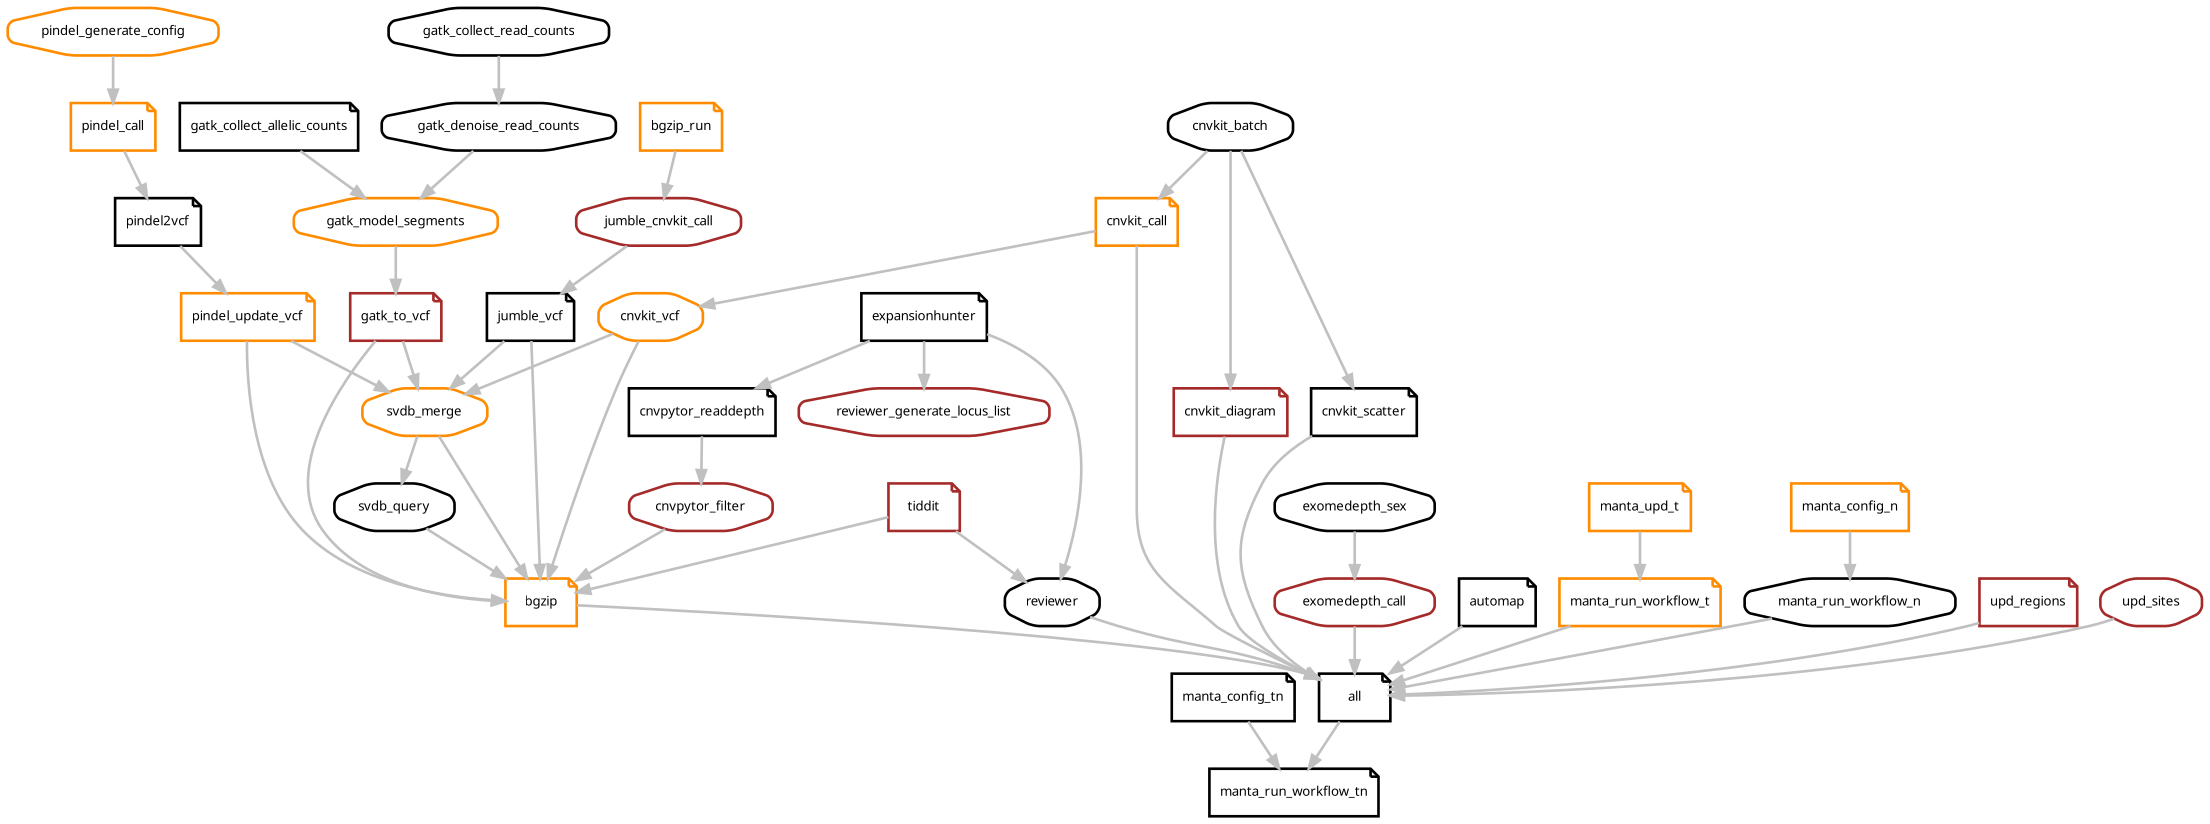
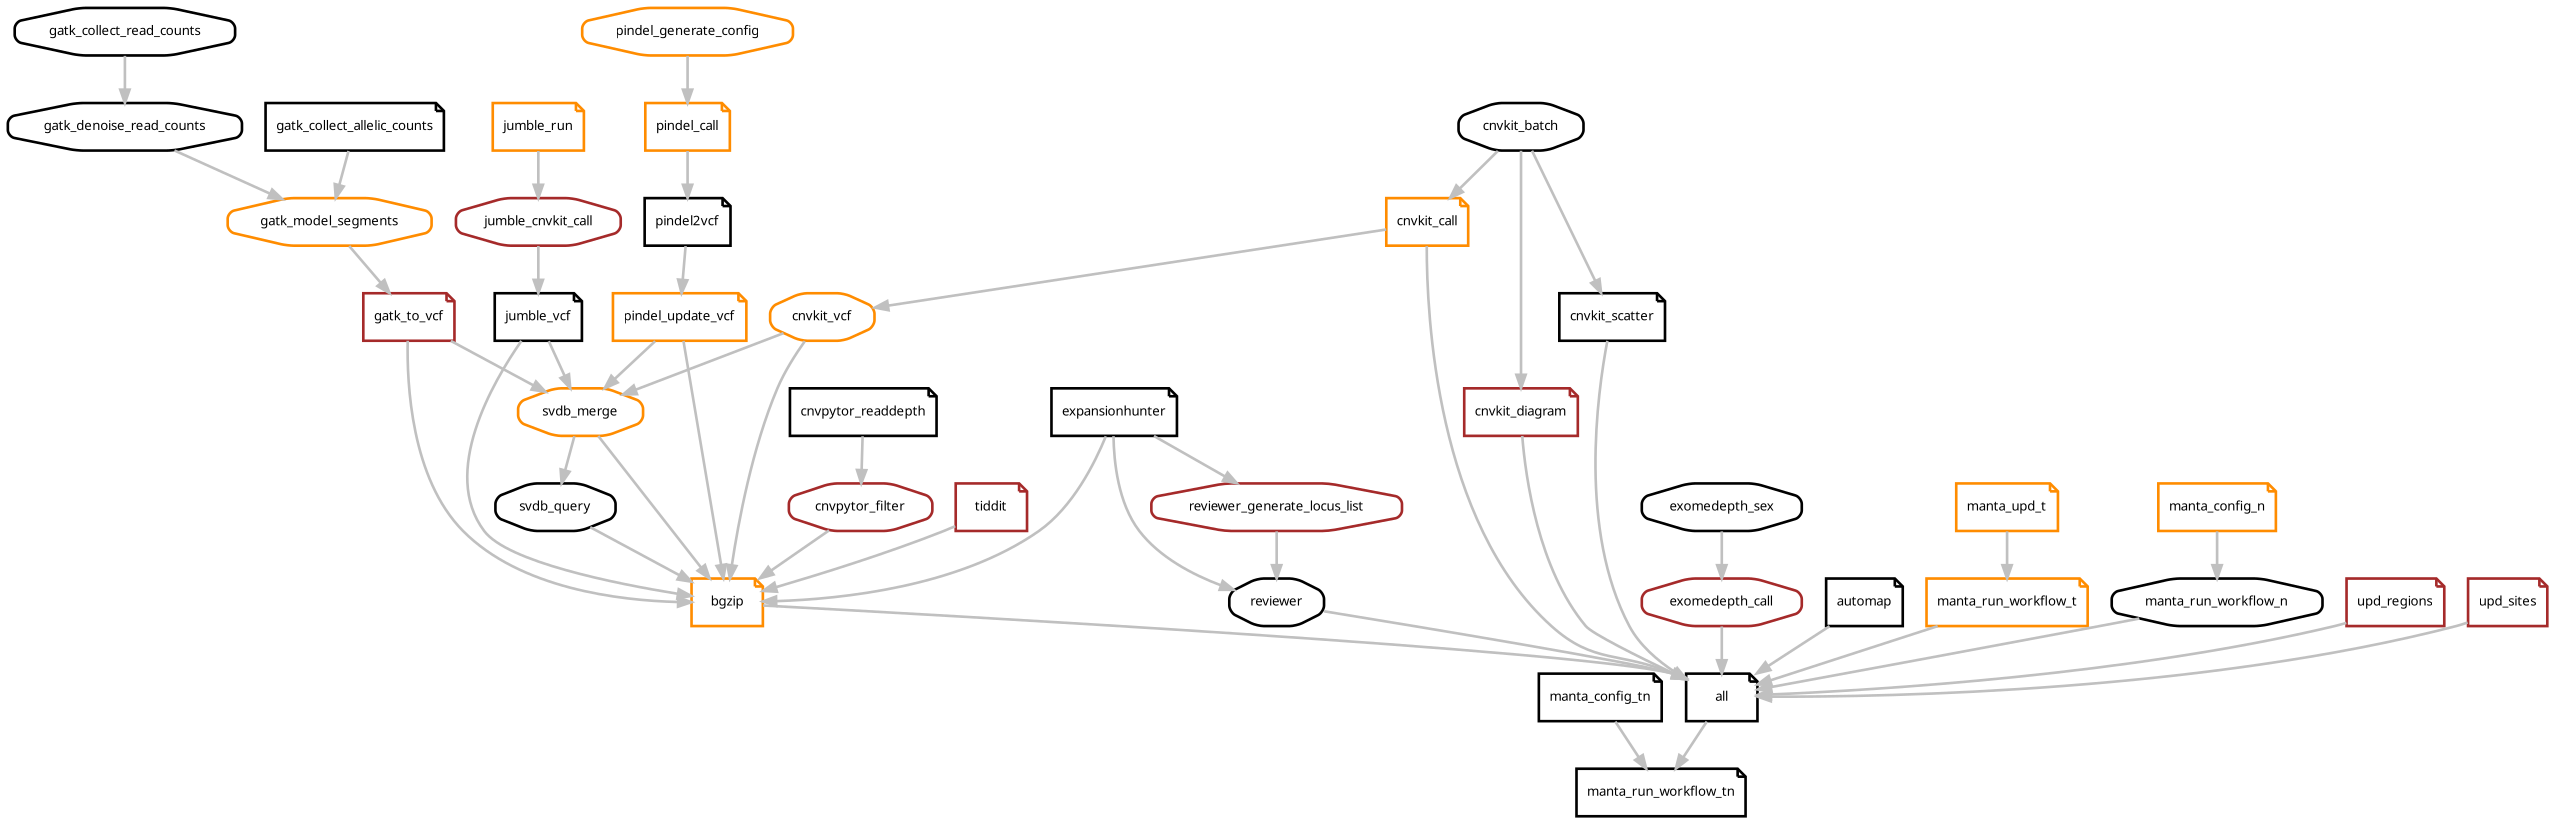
(681, 127) -> (538, 127)
(819, 362) -> (969, 567)
(985, 553) -> (1277, 548)
(2151, 602) -> (2508, 602)
